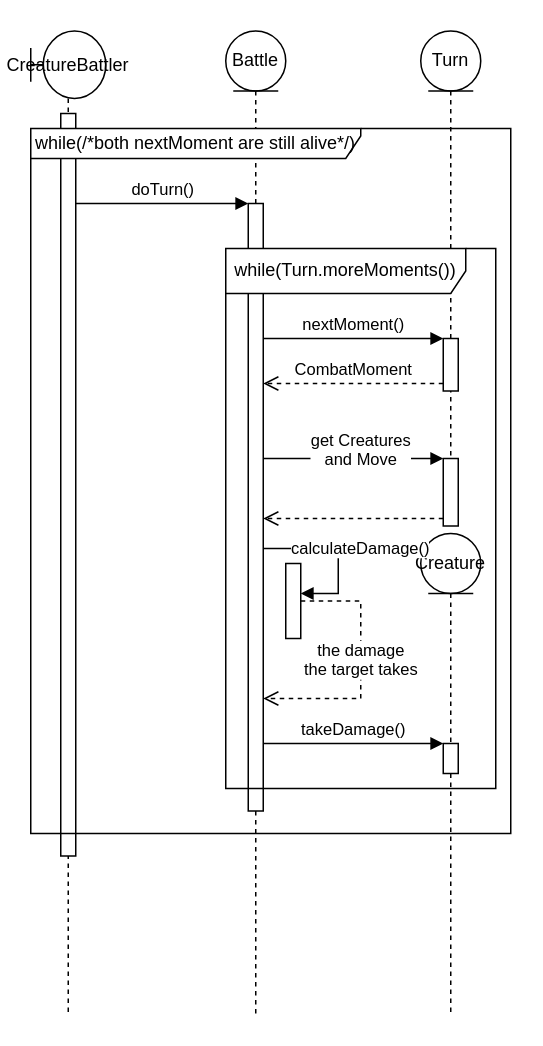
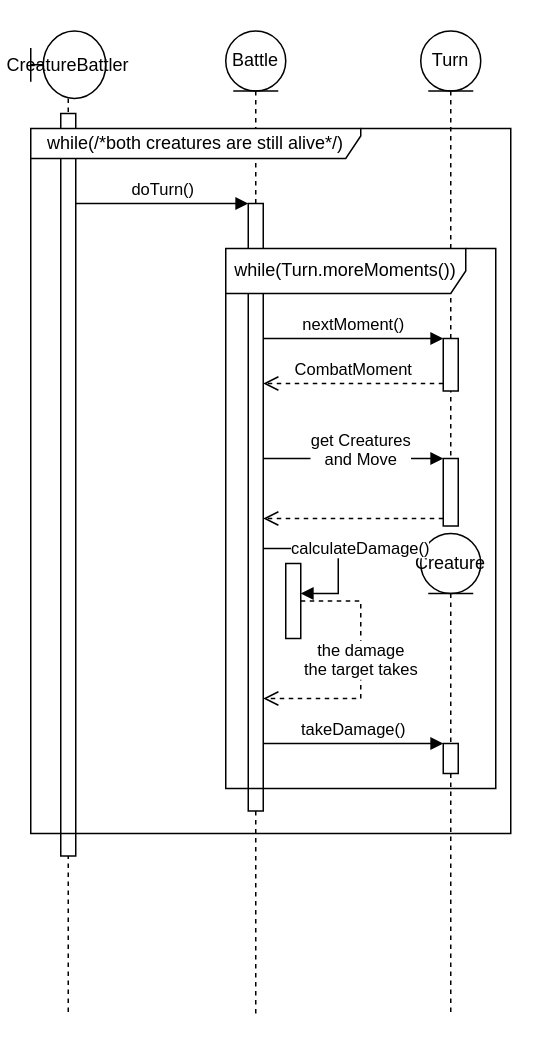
(196, 143) -> (196, 143)
